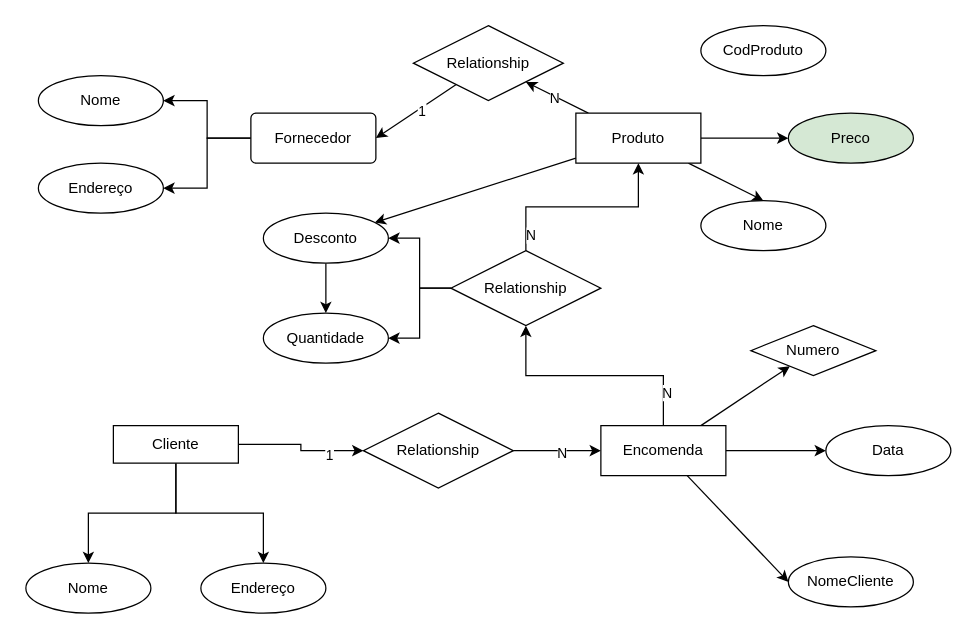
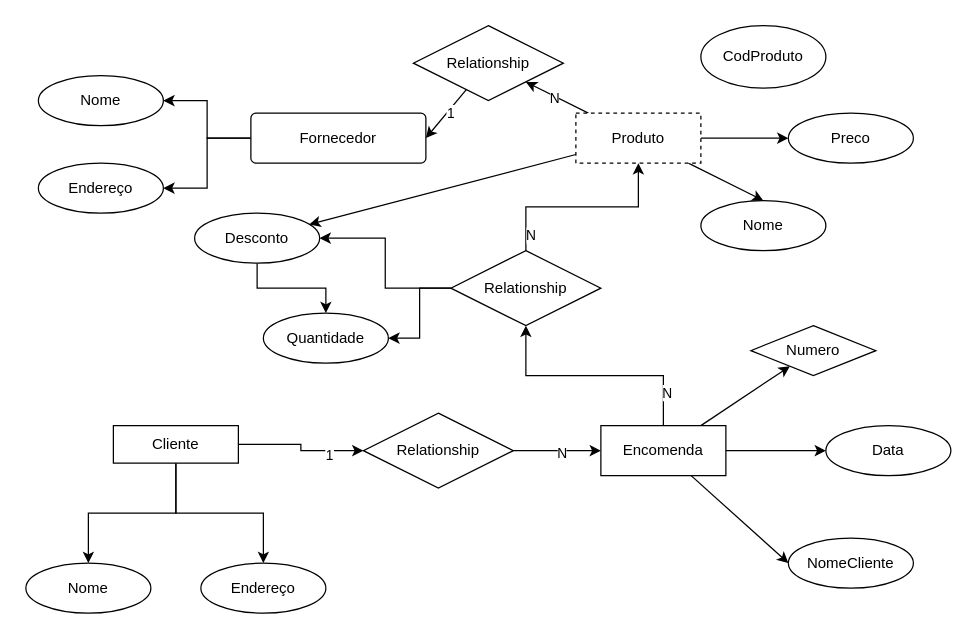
(763, 51) -> (763, 57)
(313, 138) -> (338, 138)
(638, 138) -> (638, 138)
(851, 138) -> (851, 138)
(326, 238) -> (257, 238)
(851, 582) -> (851, 563)
